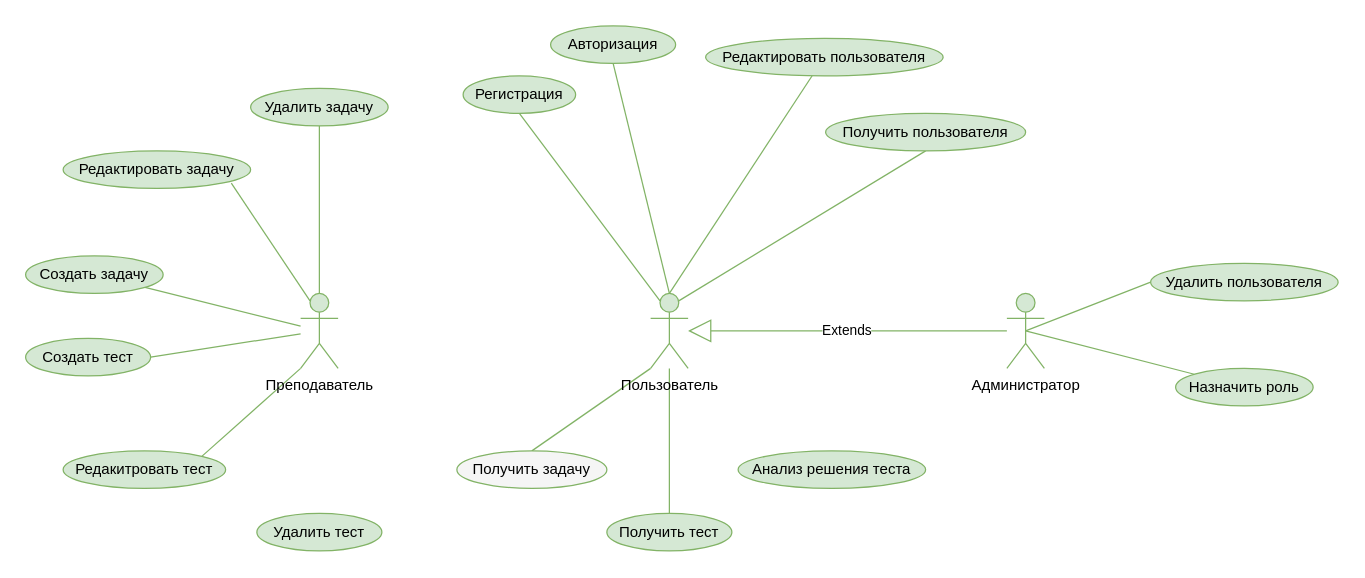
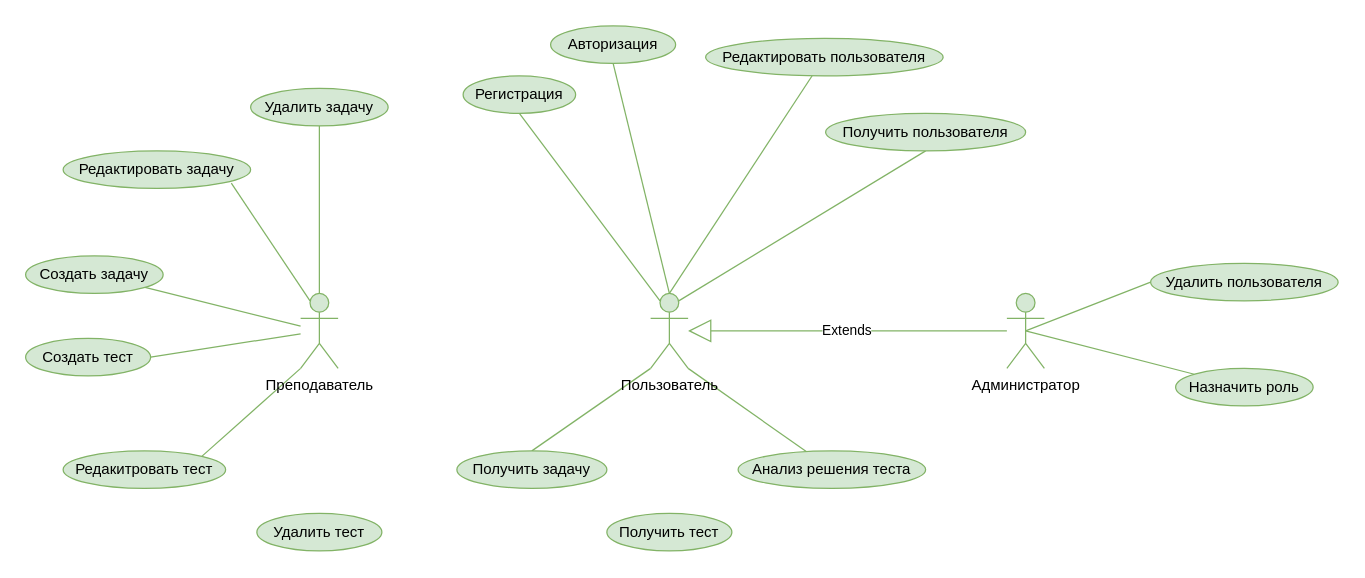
none -> (747, 410)
(669, 440) -> none
(532, 469) -> (532, 469)
